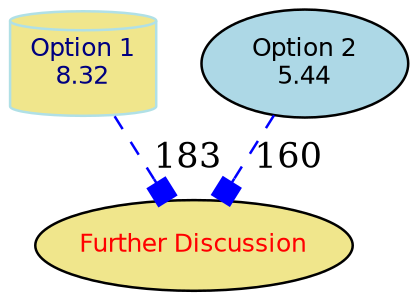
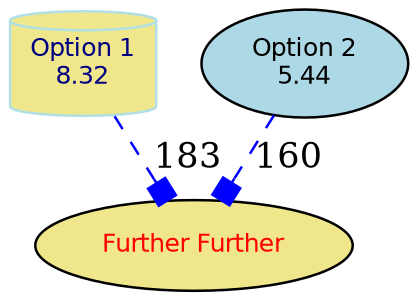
(194, 245) -> (194, 245)
